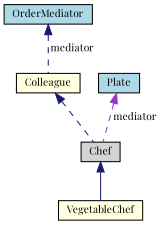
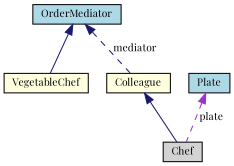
(134, 118) -> (210, 118)
(78, 122) -> (164, 122)
(101, 186) -> (59, 54)
